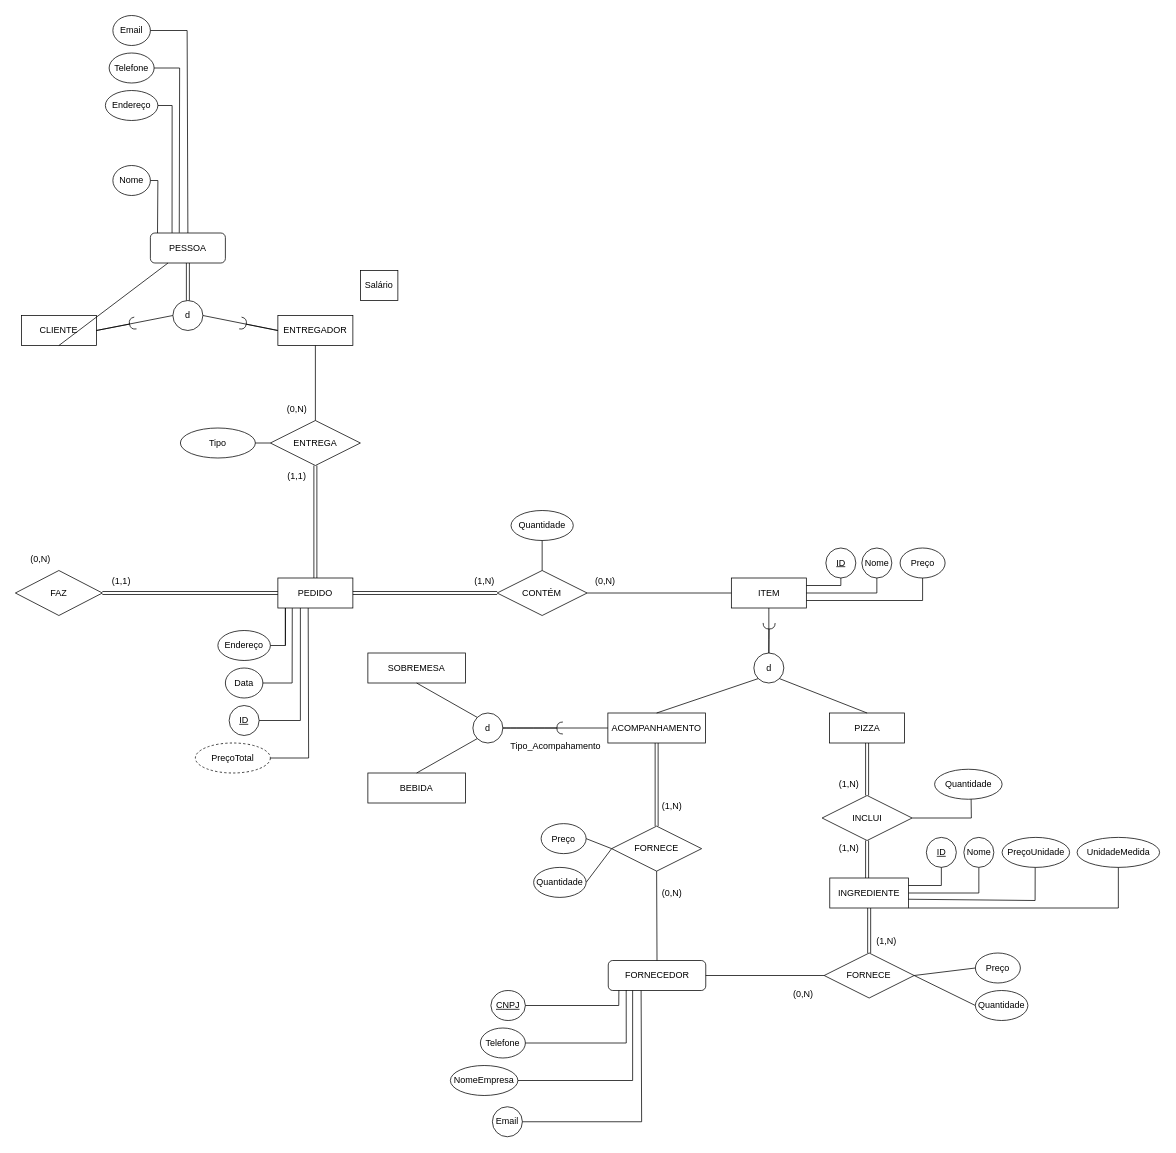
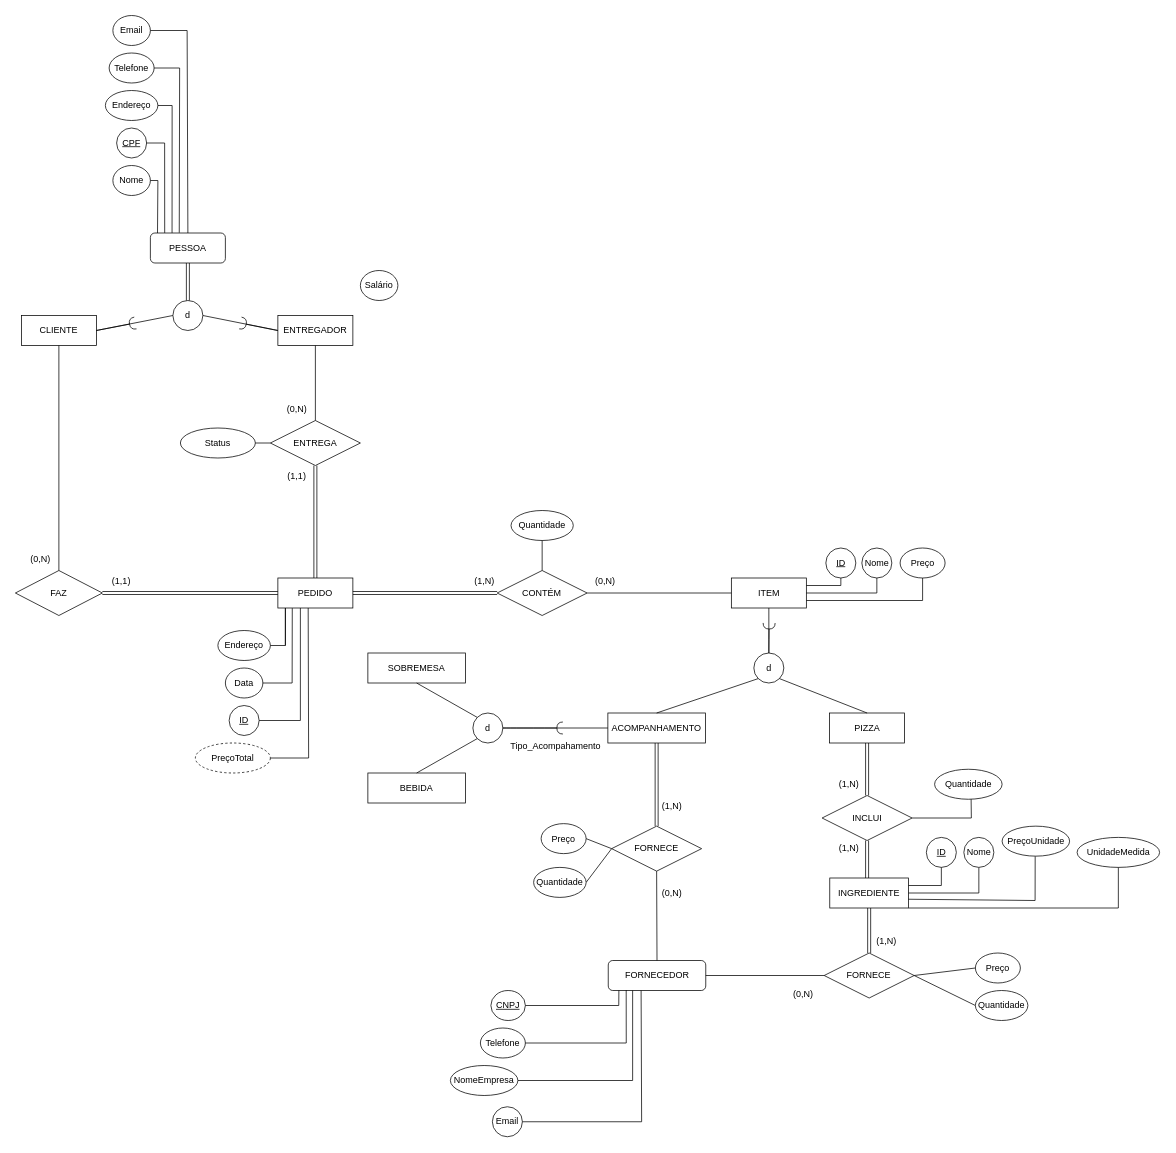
none -> (132, 143)
none -> (165, 186)
(379, 285) -> (379, 285)
(113, 304) -> (59, 457)
(218, 443) -> (218, 443)
(1036, 852) -> (1036, 841)
